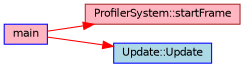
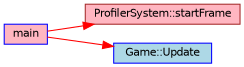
(163, 53) -> (163, 53)
